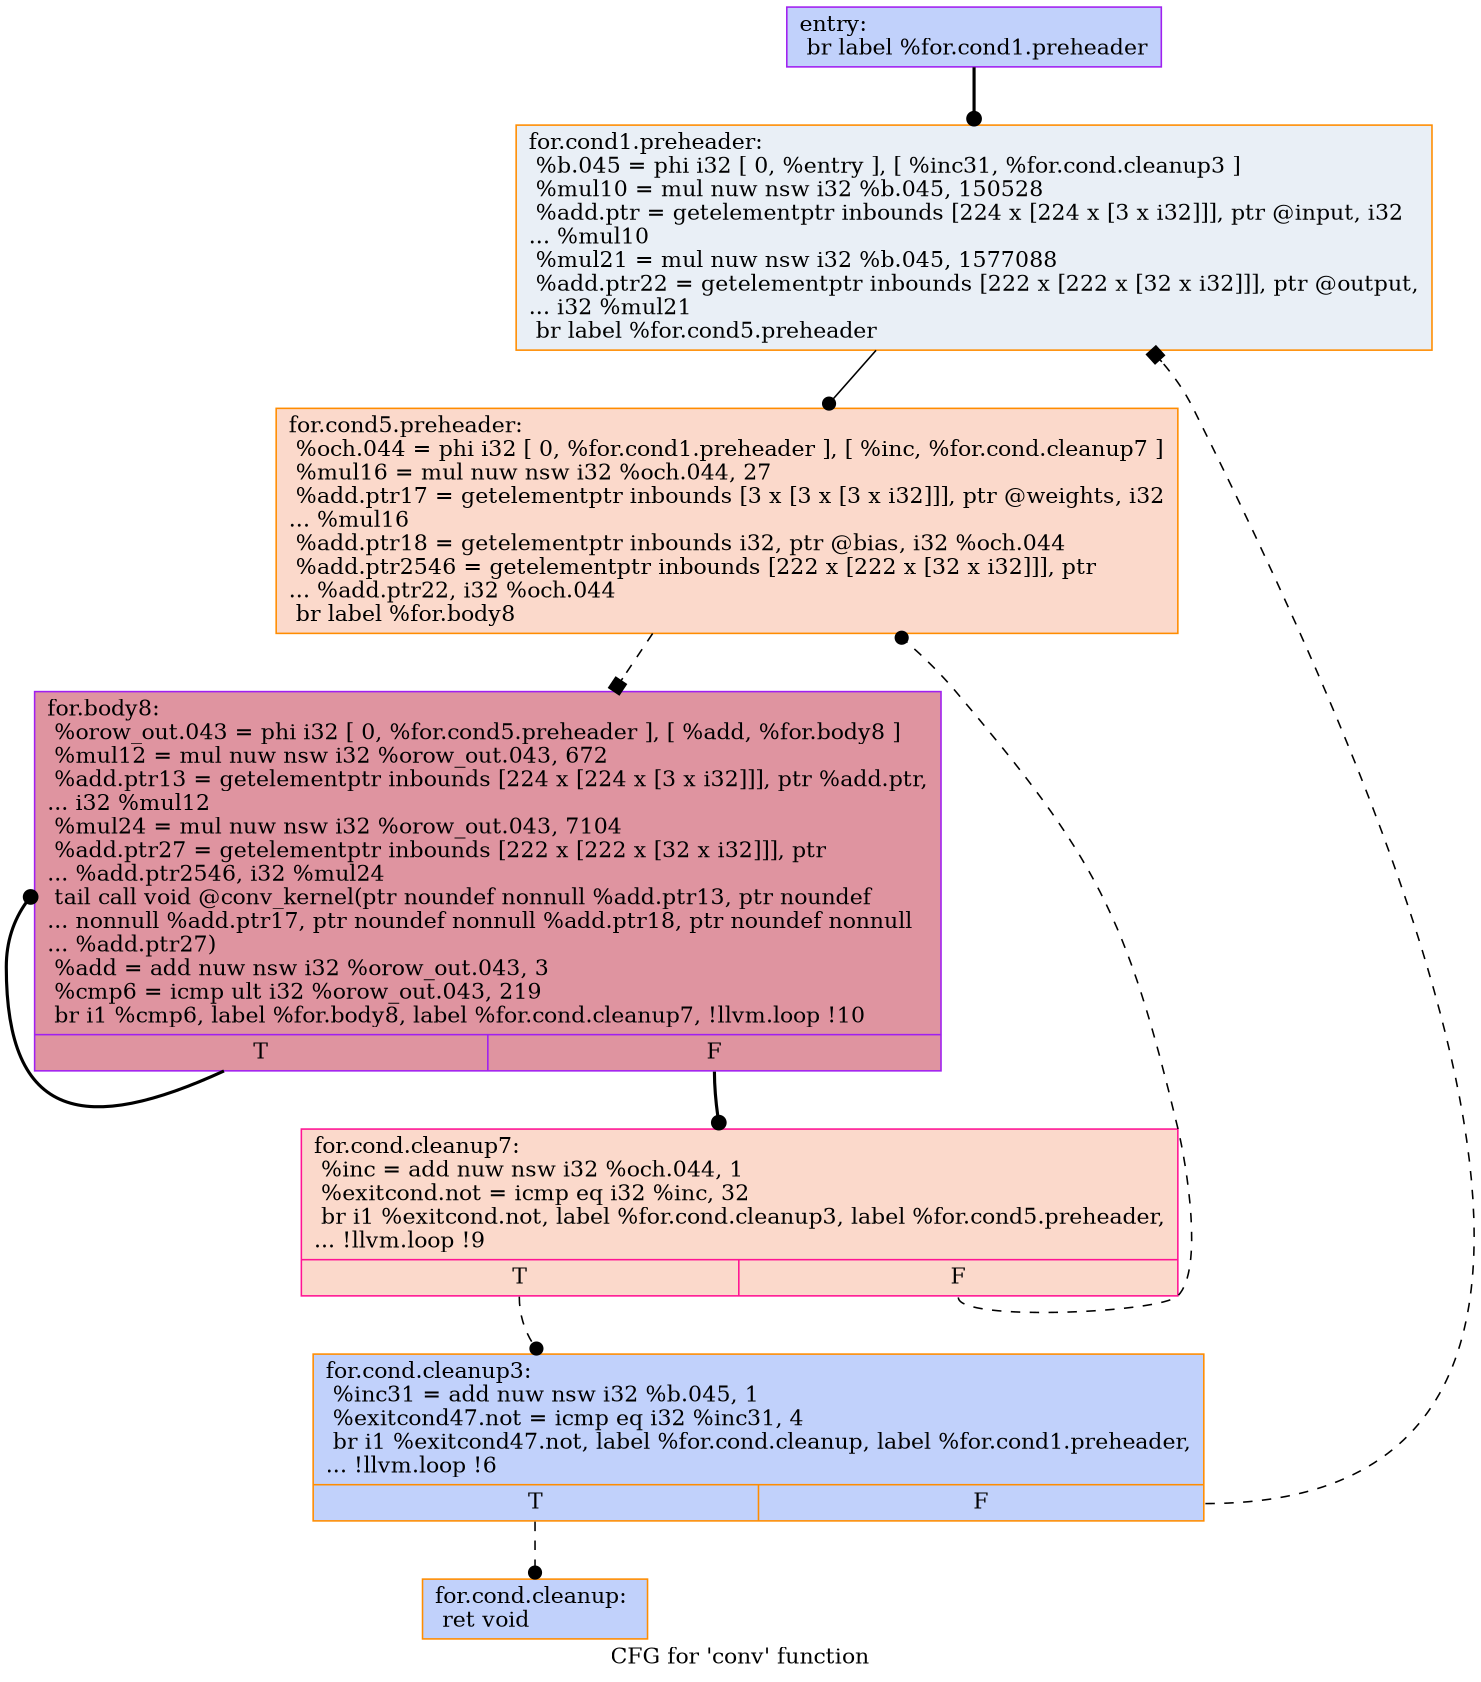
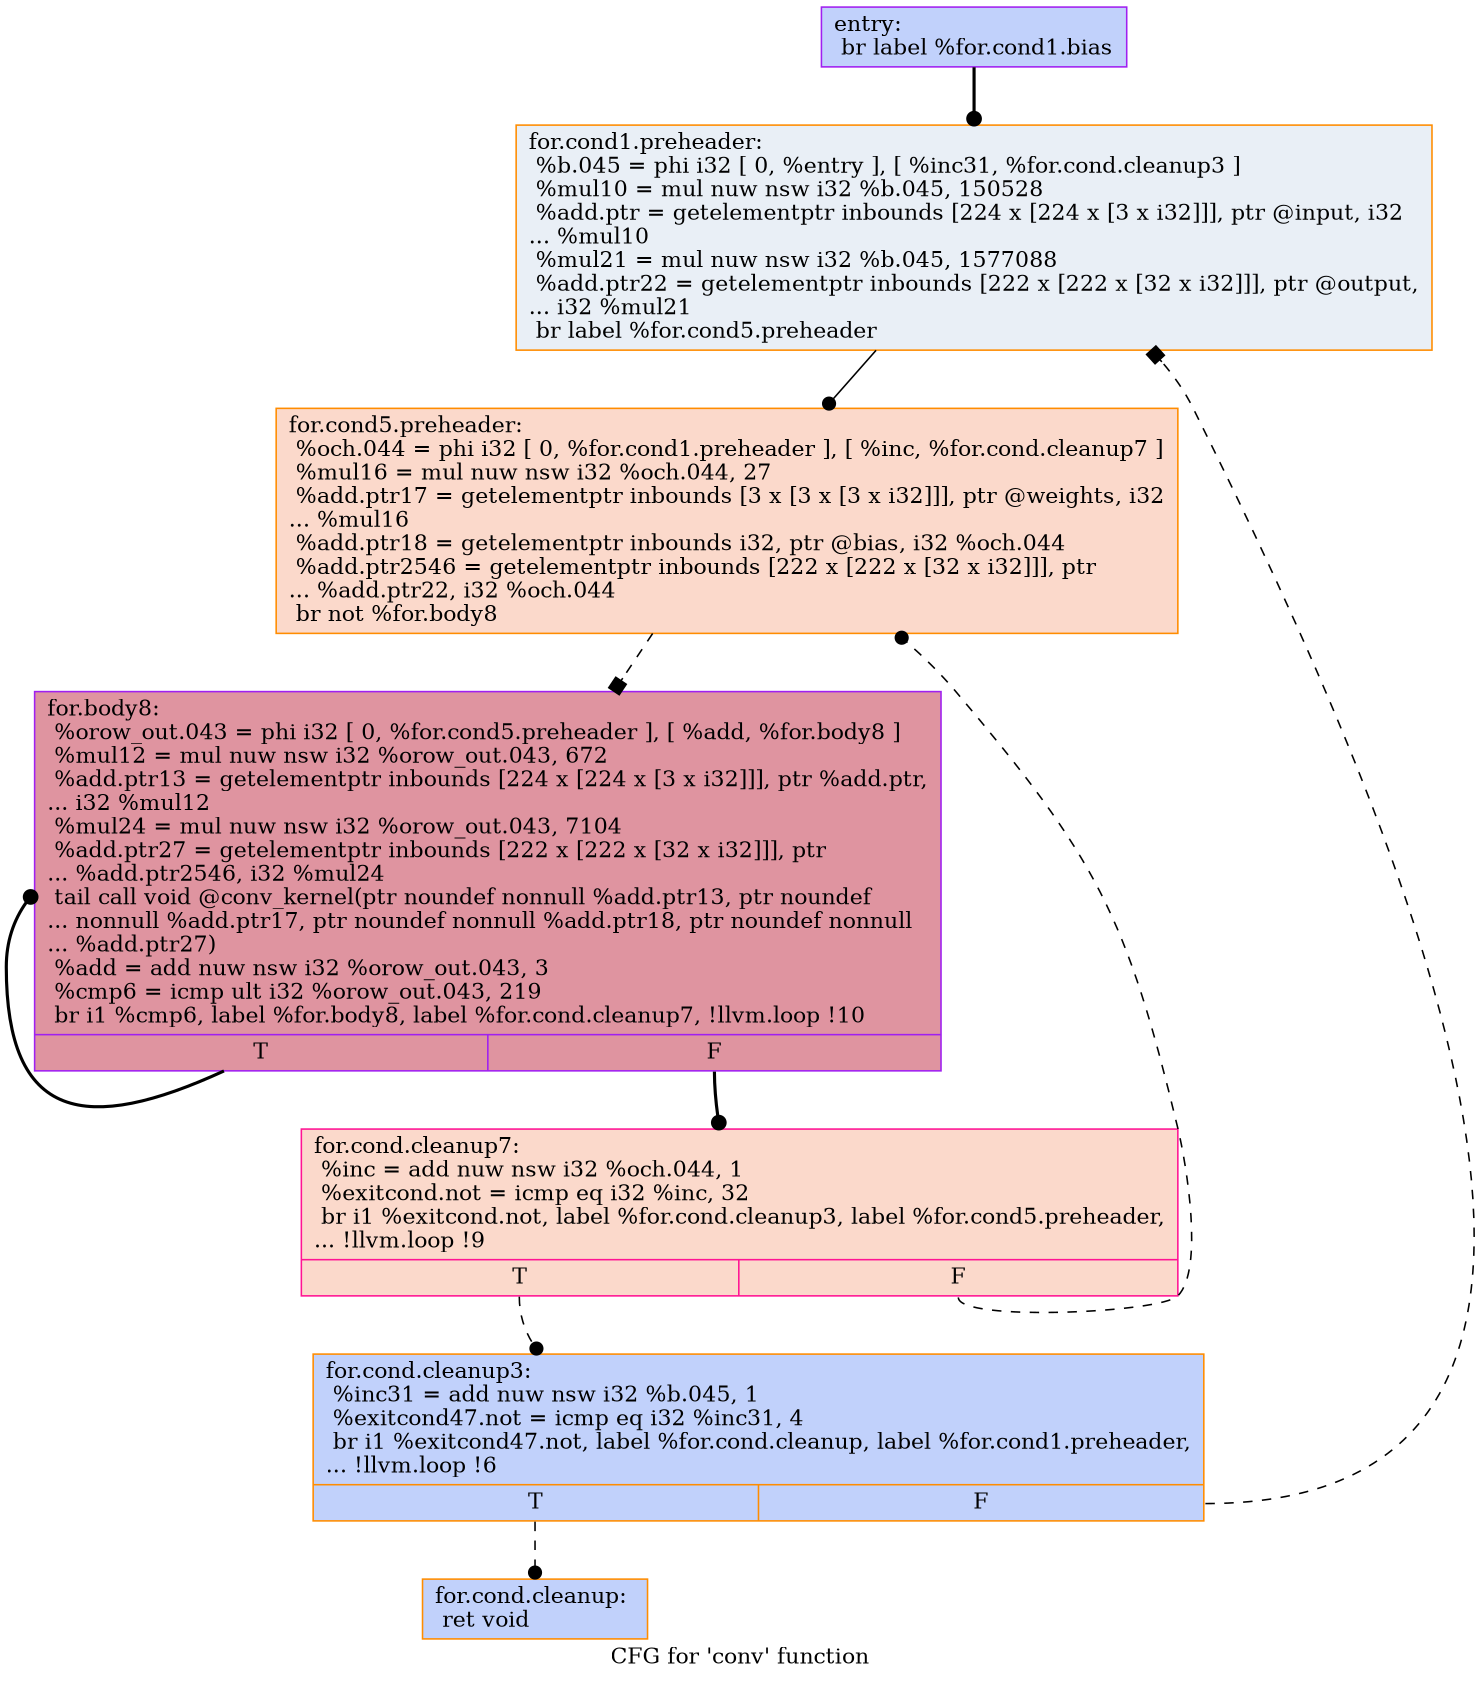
(974, 48) -> (974, 48)
(403, 614) -> (393, 614)
